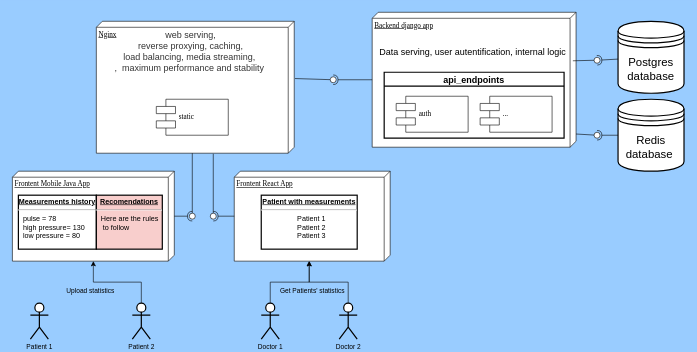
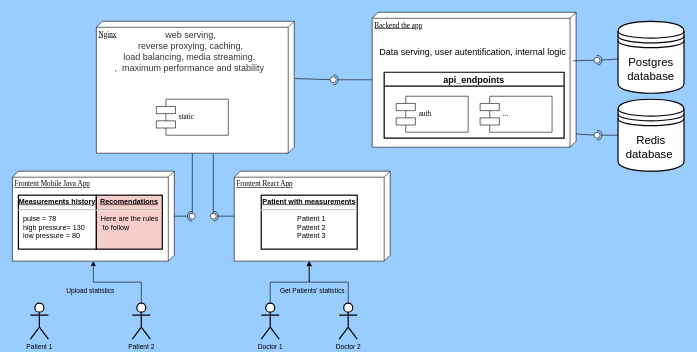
(409, 26) -> (403, 26)
